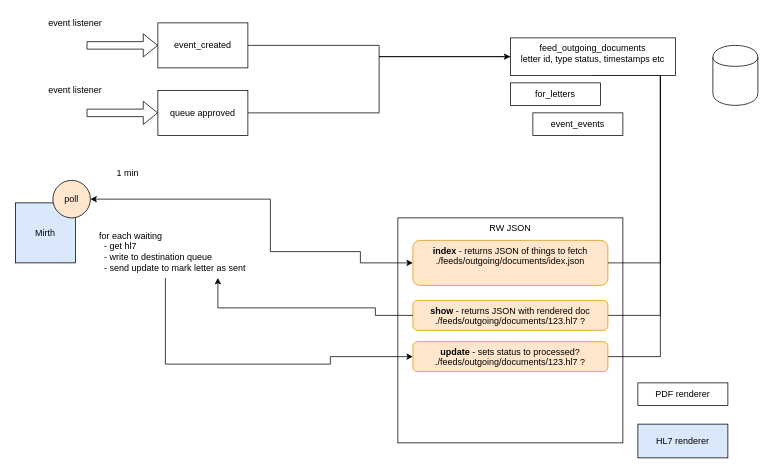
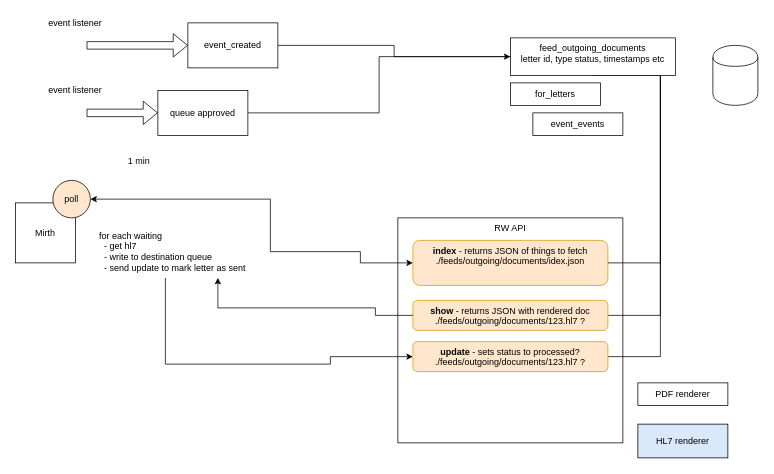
(203, 45) -> (233, 45)
(128, 173) -> (139, 162)
(510, 229) -> (510, 229)
(45, 233) -> (45, 233)
